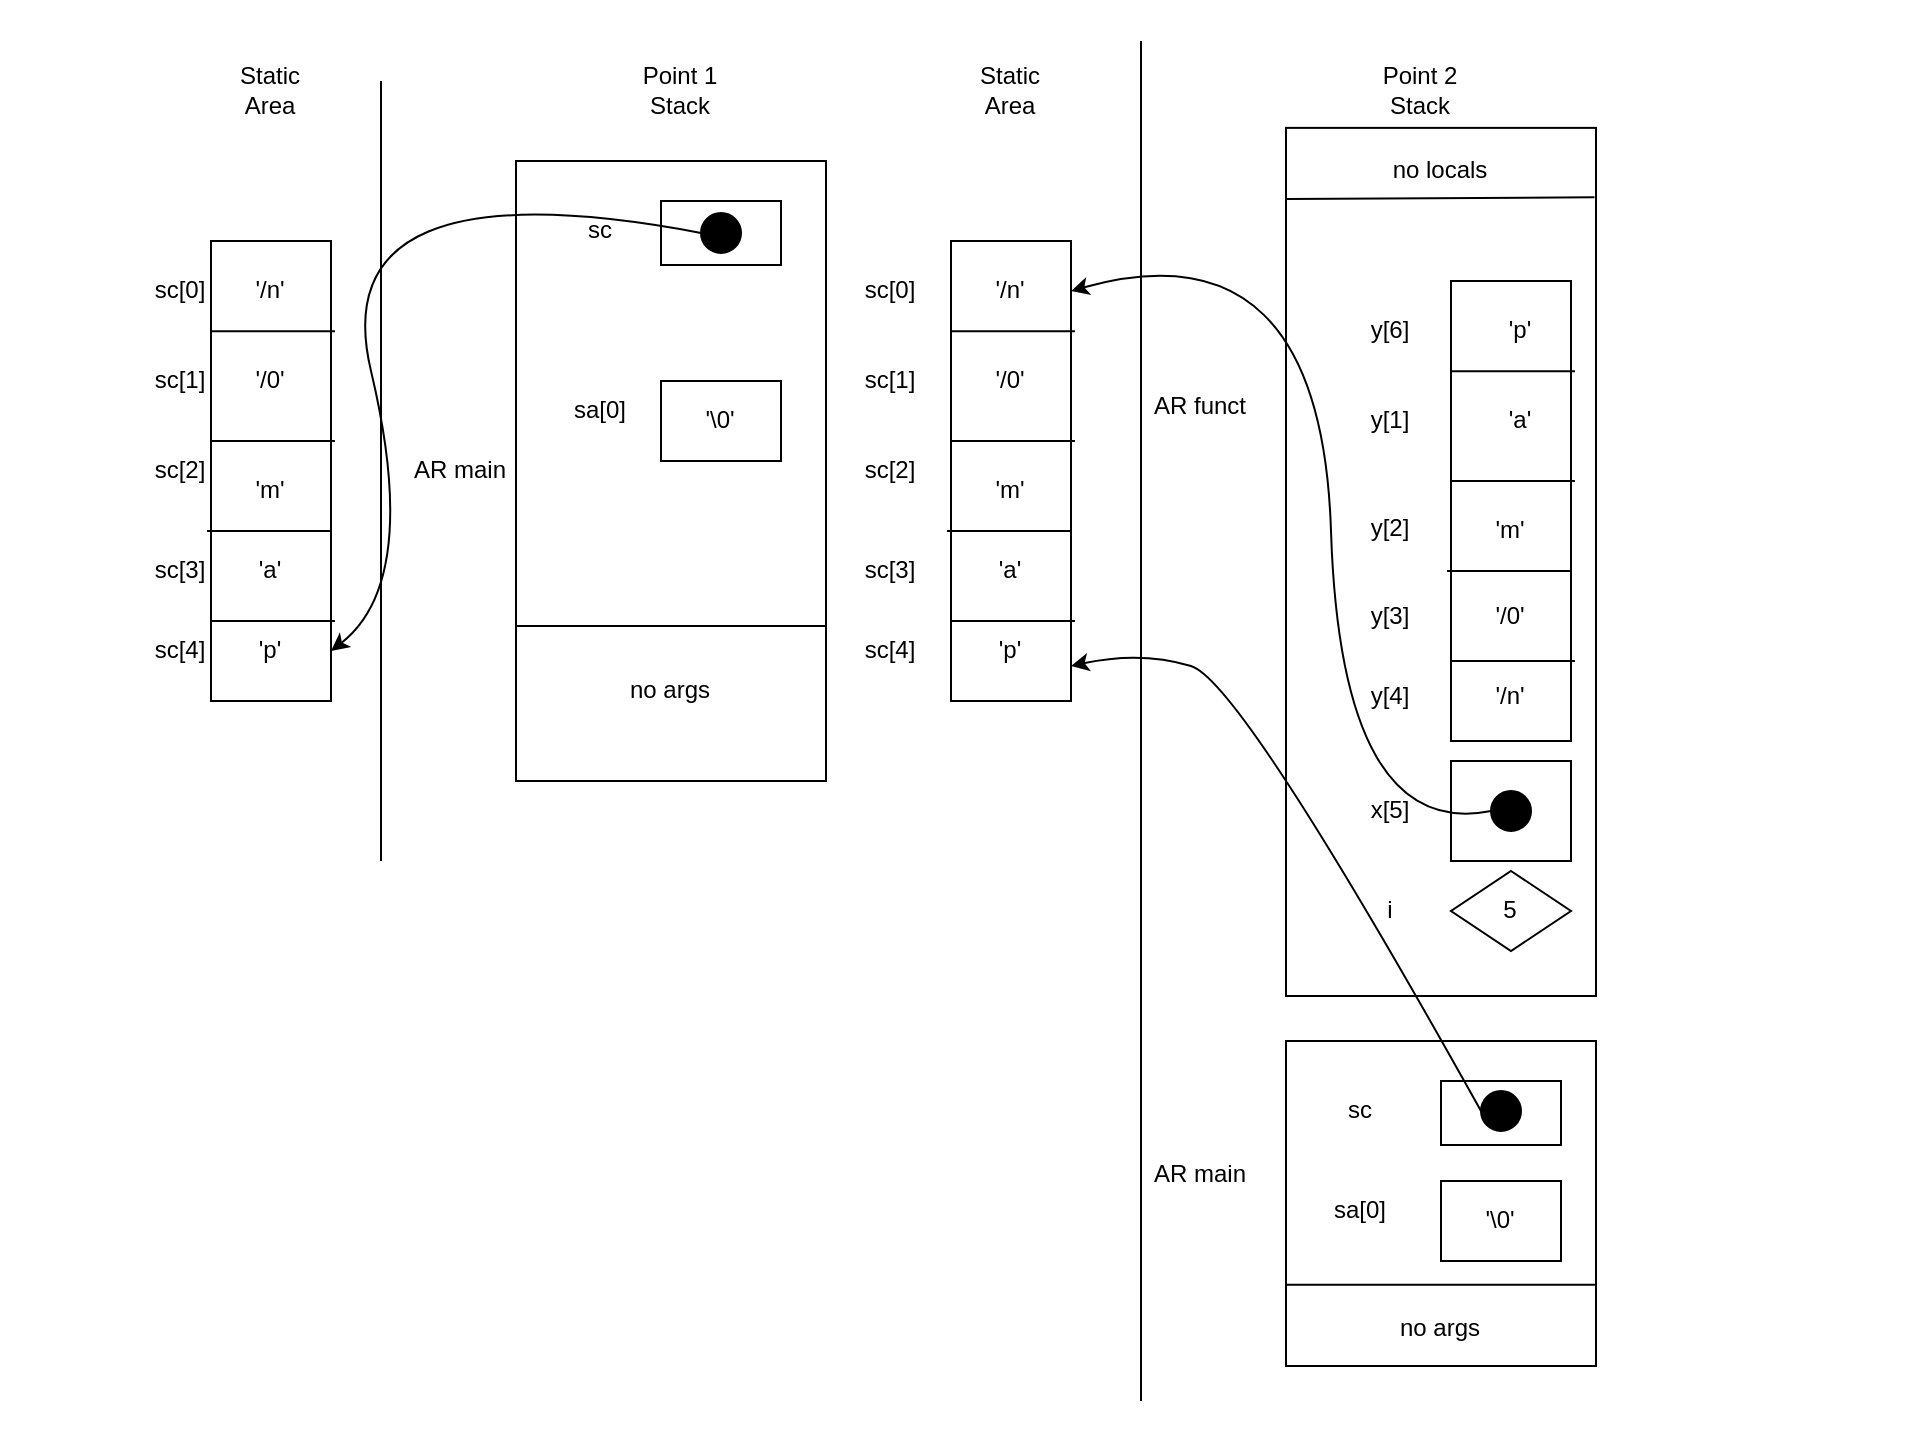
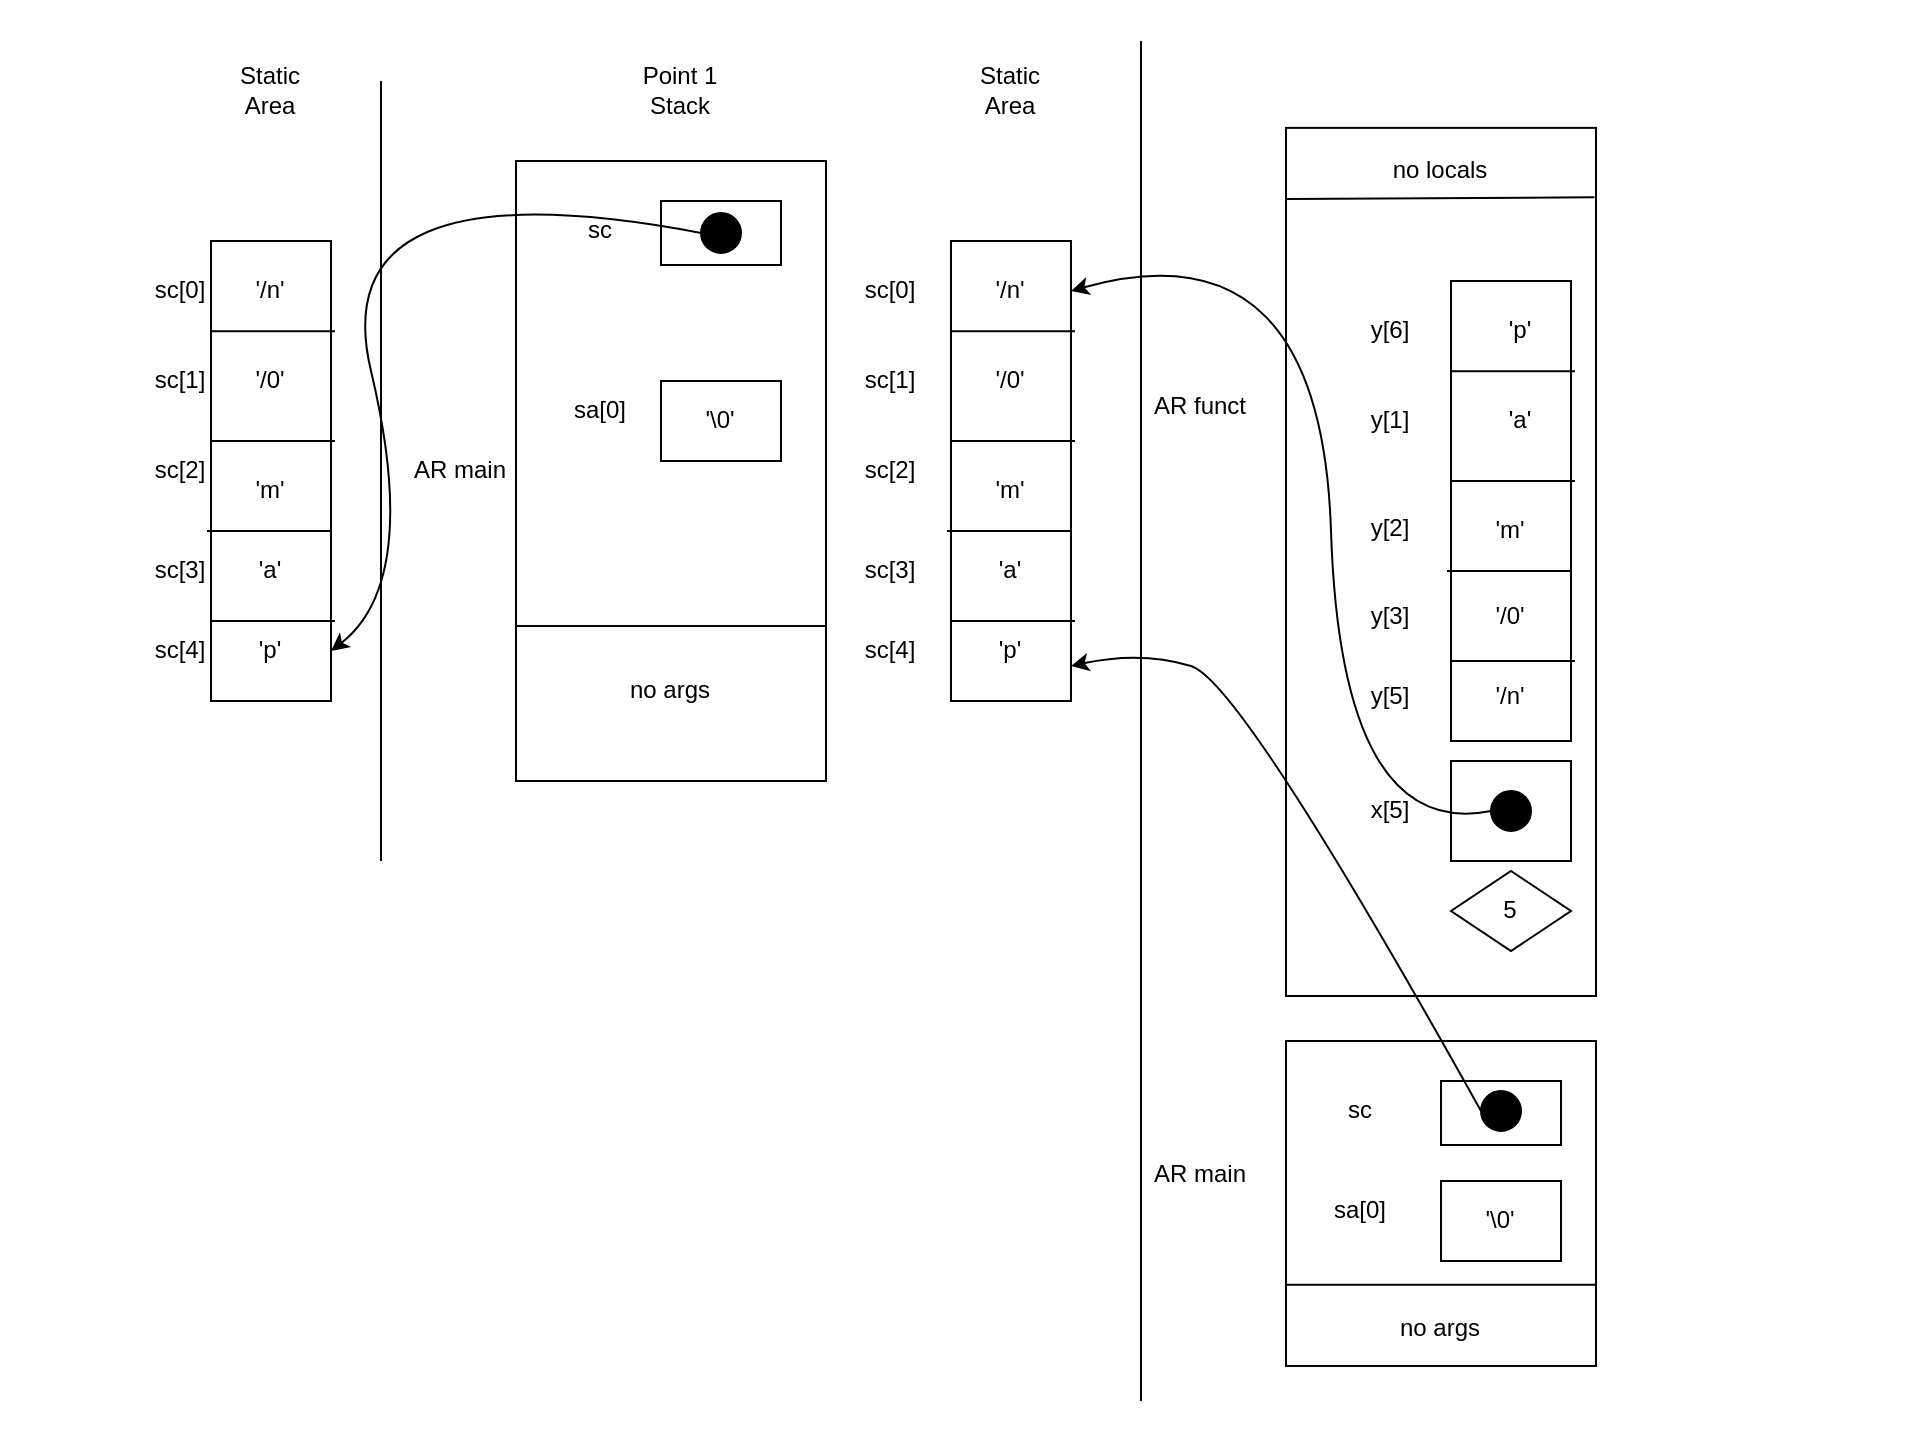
(1421, 91) -> none
(1391, 697) -> (1391, 697)
(1391, 911) -> none
